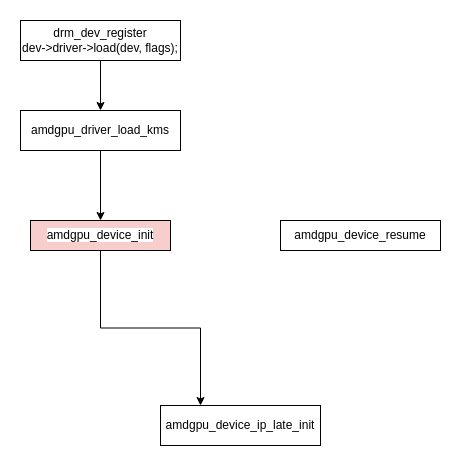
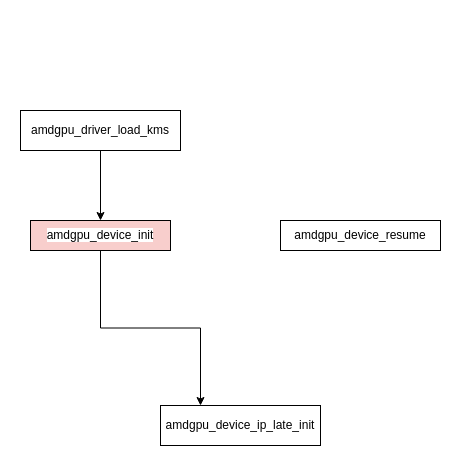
(101, 41) -> none
(101, 82) -> none
